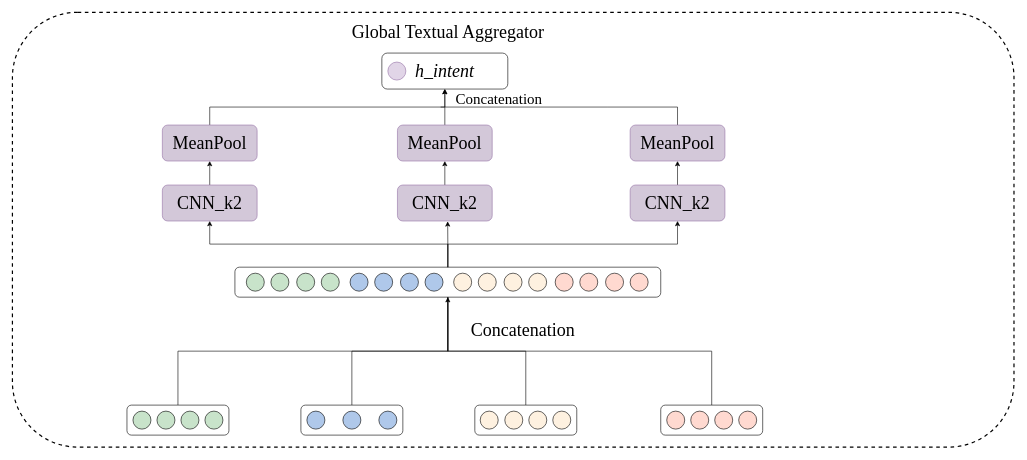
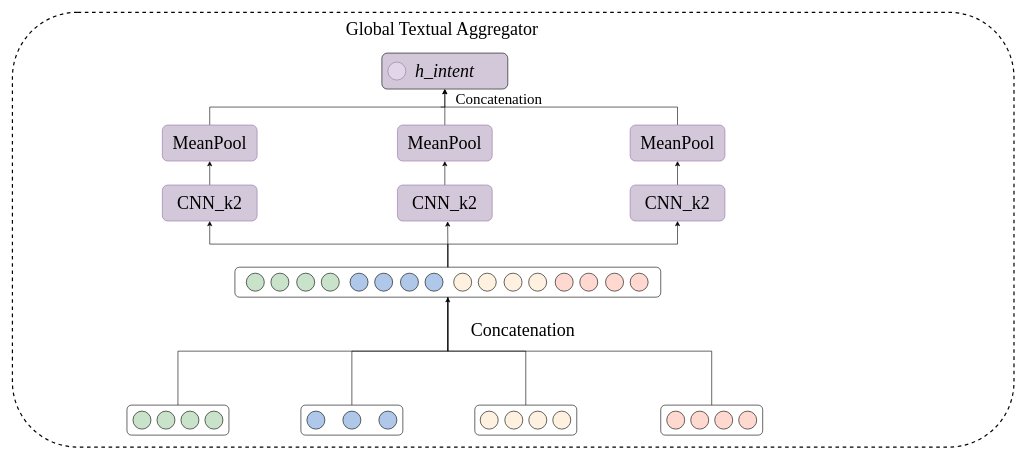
(448, 32) -> (442, 29)
(445, 71) -> (445, 71)
